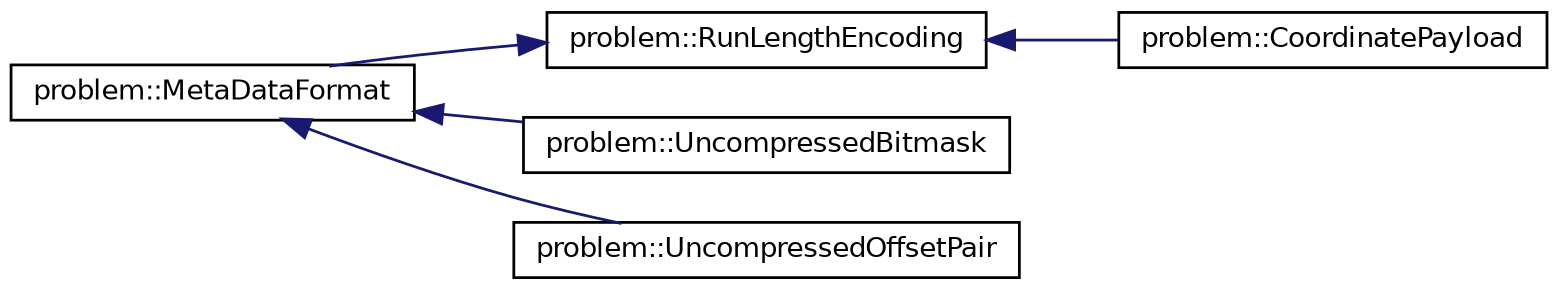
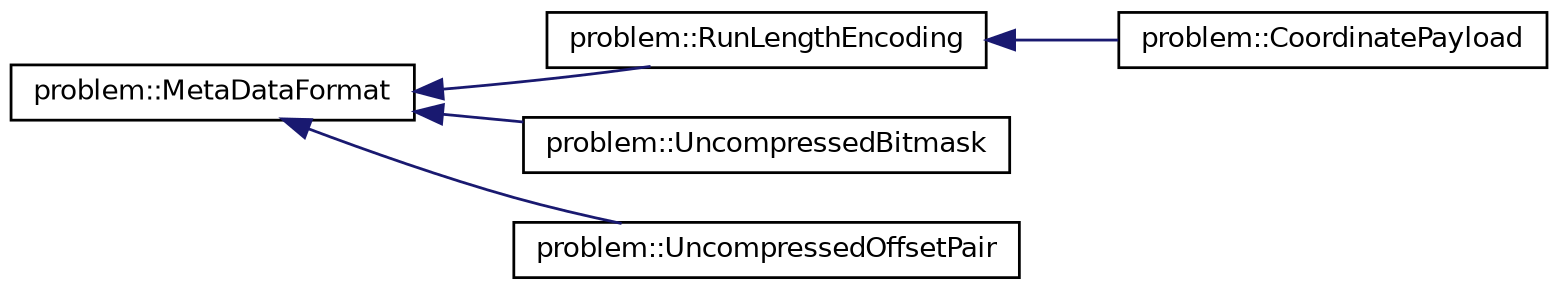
(423, 54) -> (547, 79)
